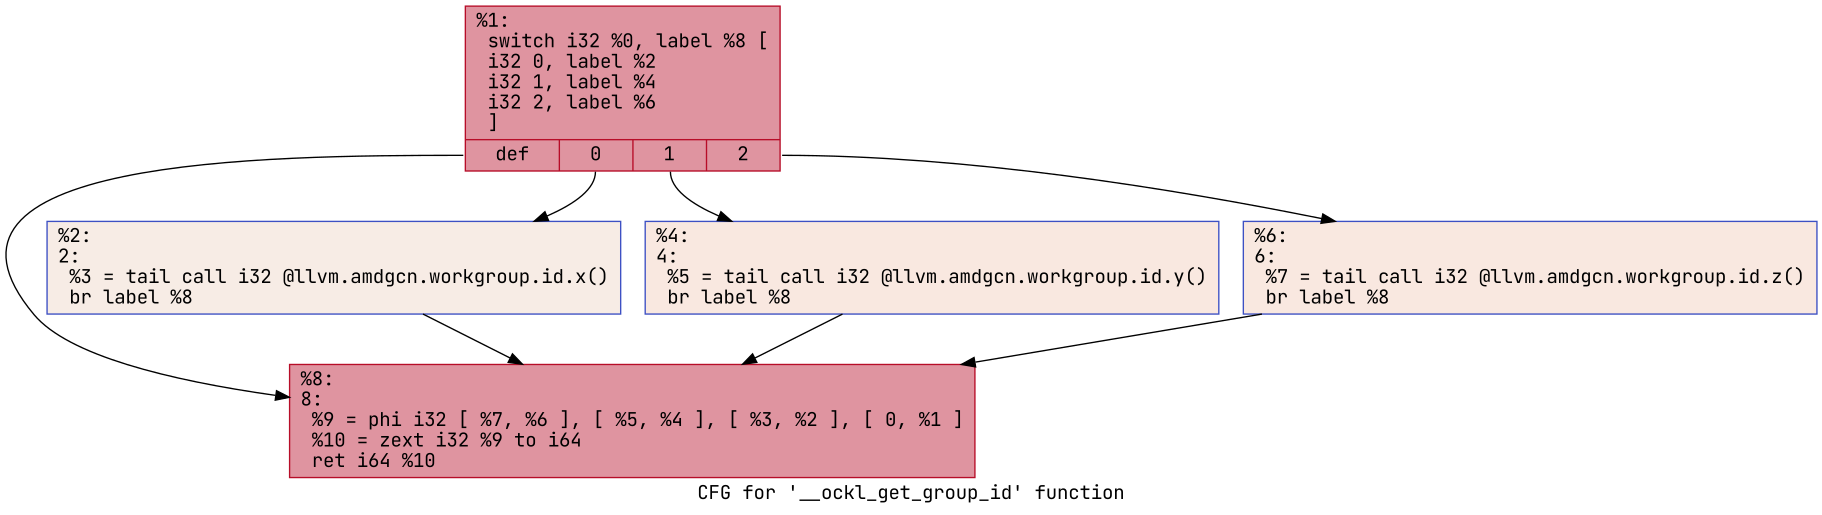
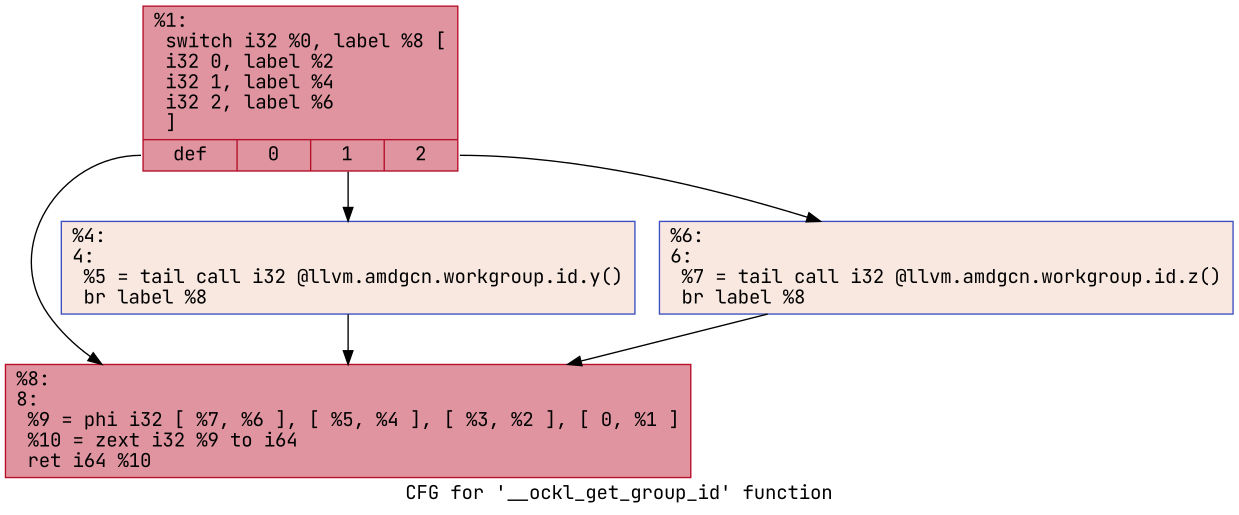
(334, 268) -> none
